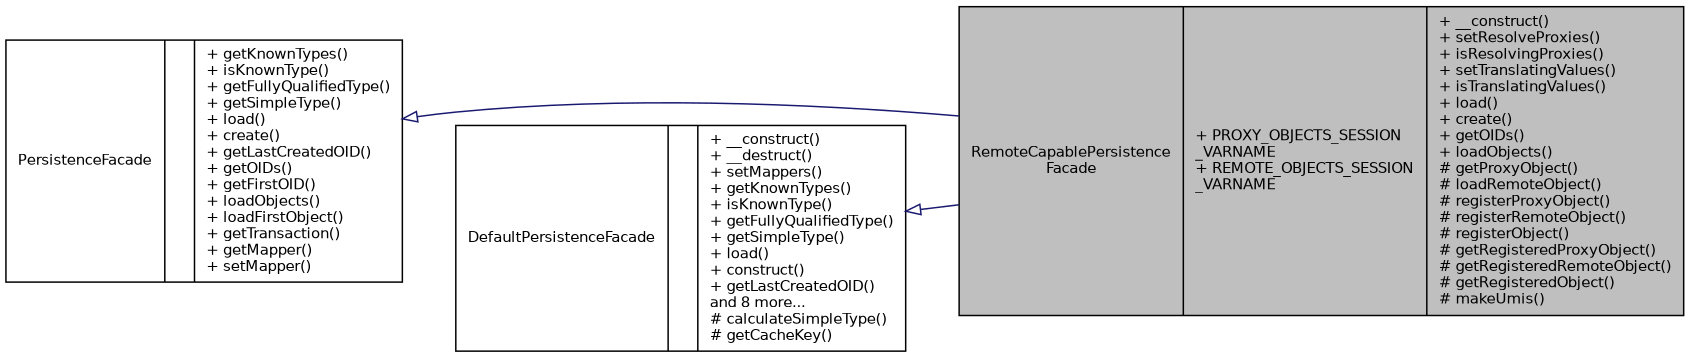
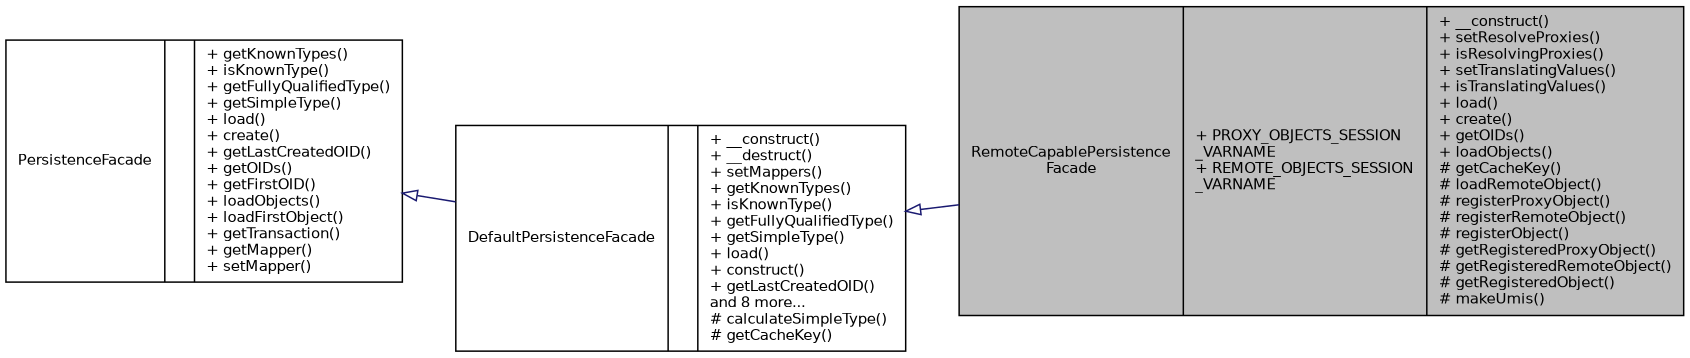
(688, 103) -> (436, 199)
(1508, 169) -> (1500, 169)
